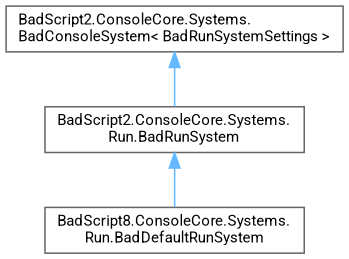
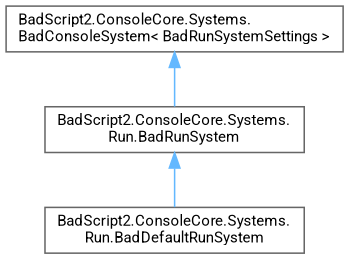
(175, 230) -> (175, 230)
